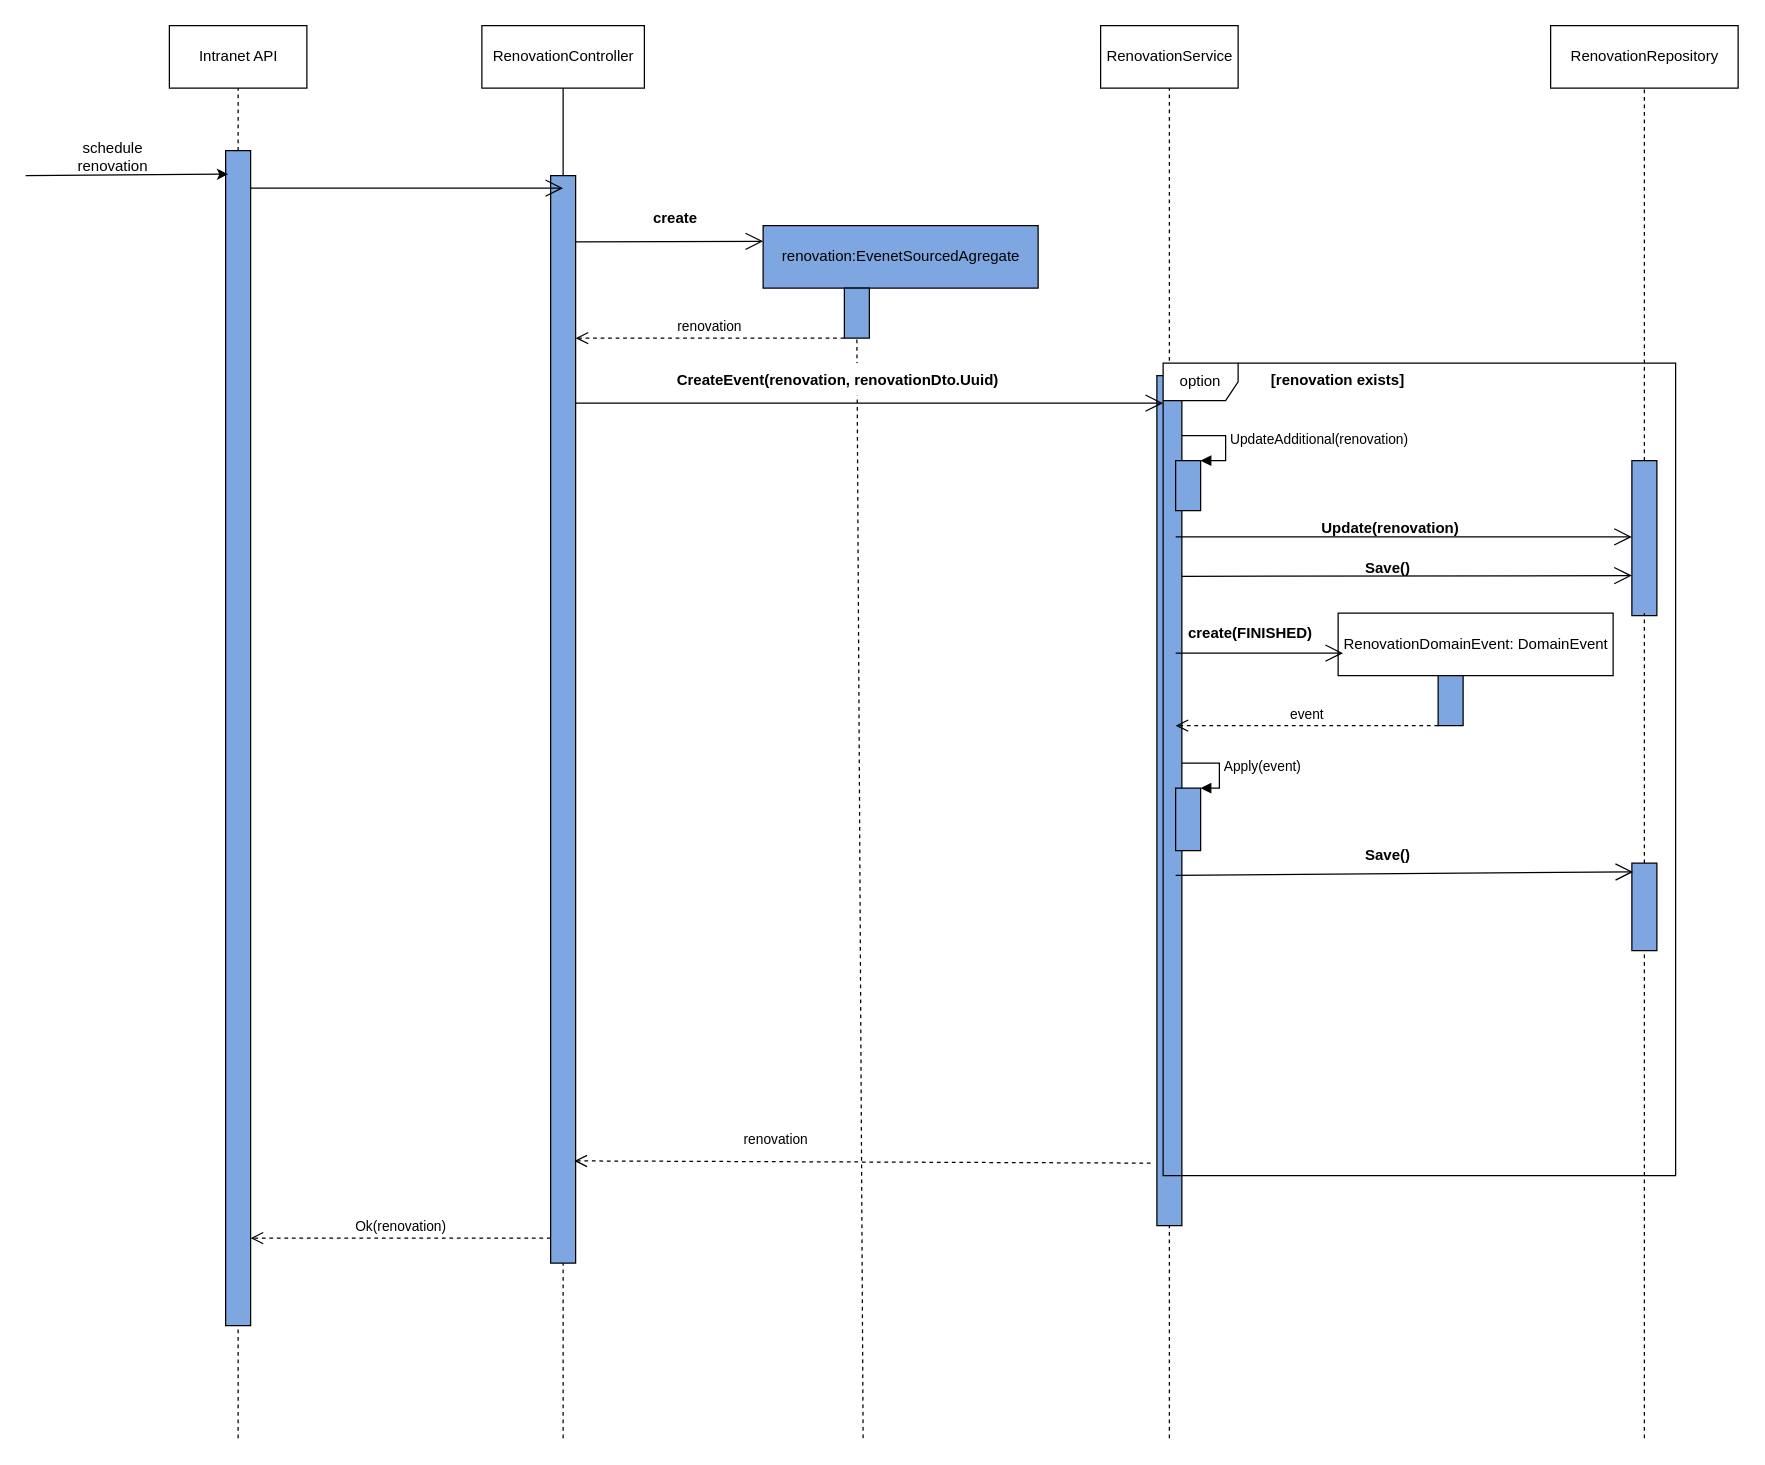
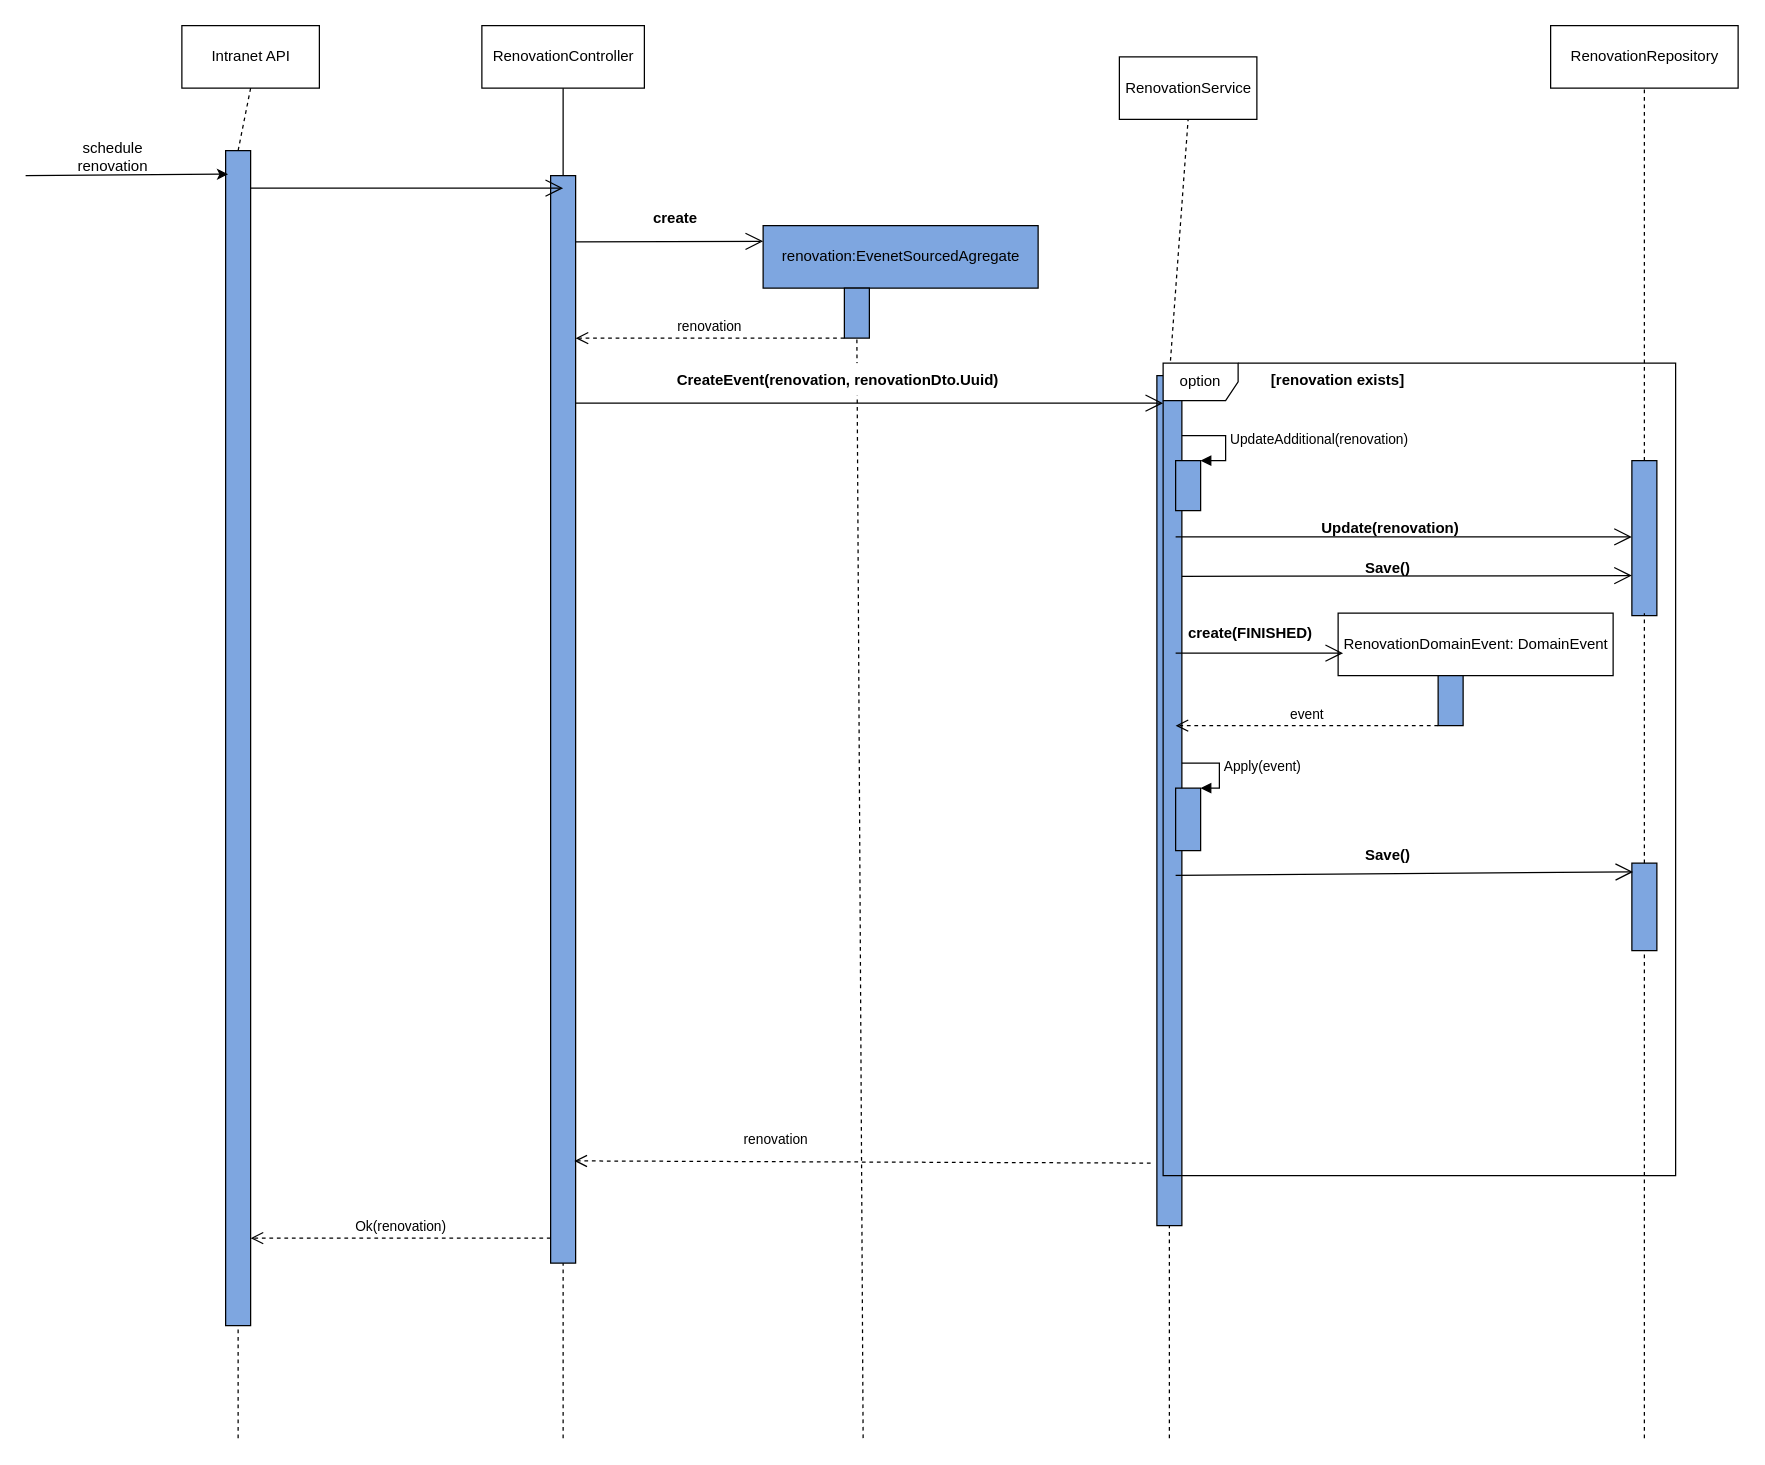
(238, 57) -> (251, 57)
(1169, 57) -> (1188, 88)
